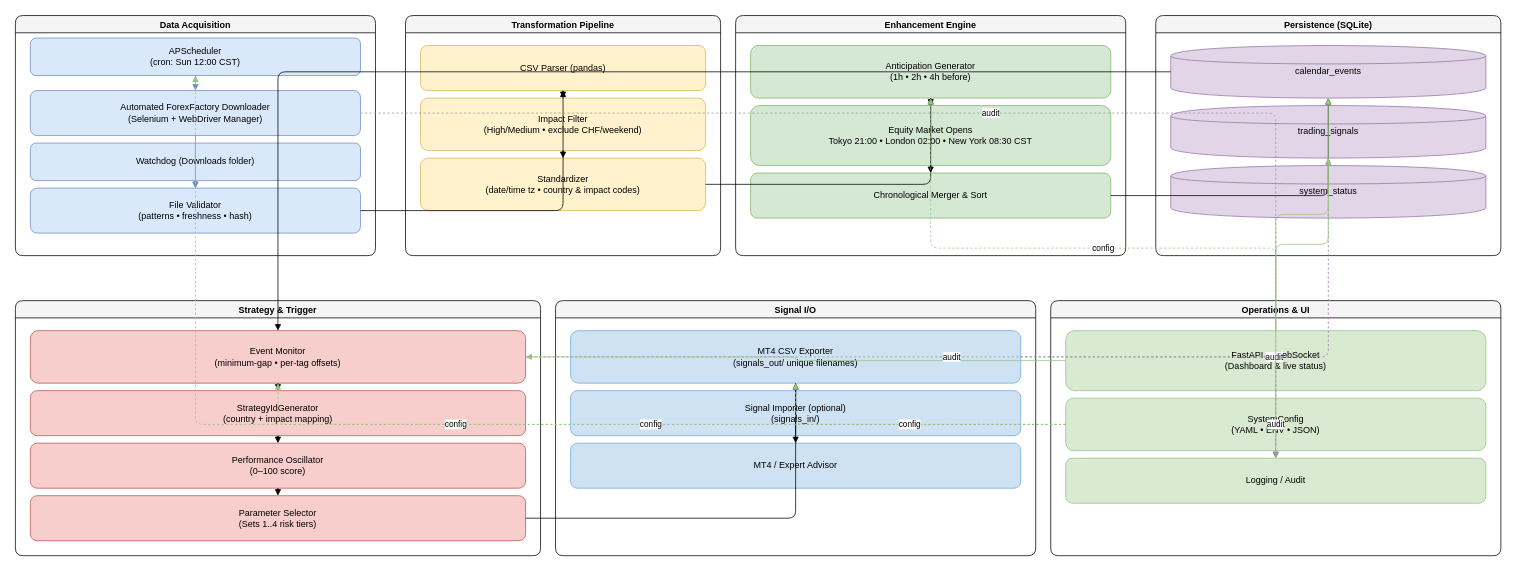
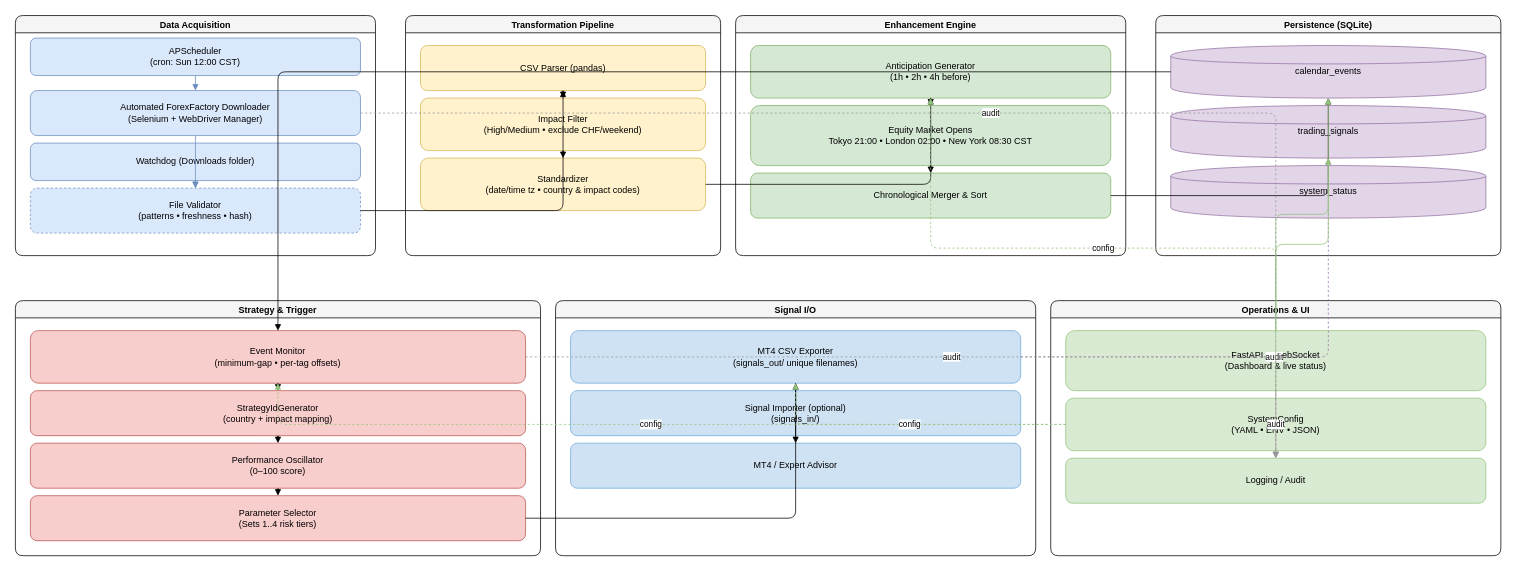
(195, 210) -> (195, 210)
(195, 345) -> none
(868, 360) -> none
